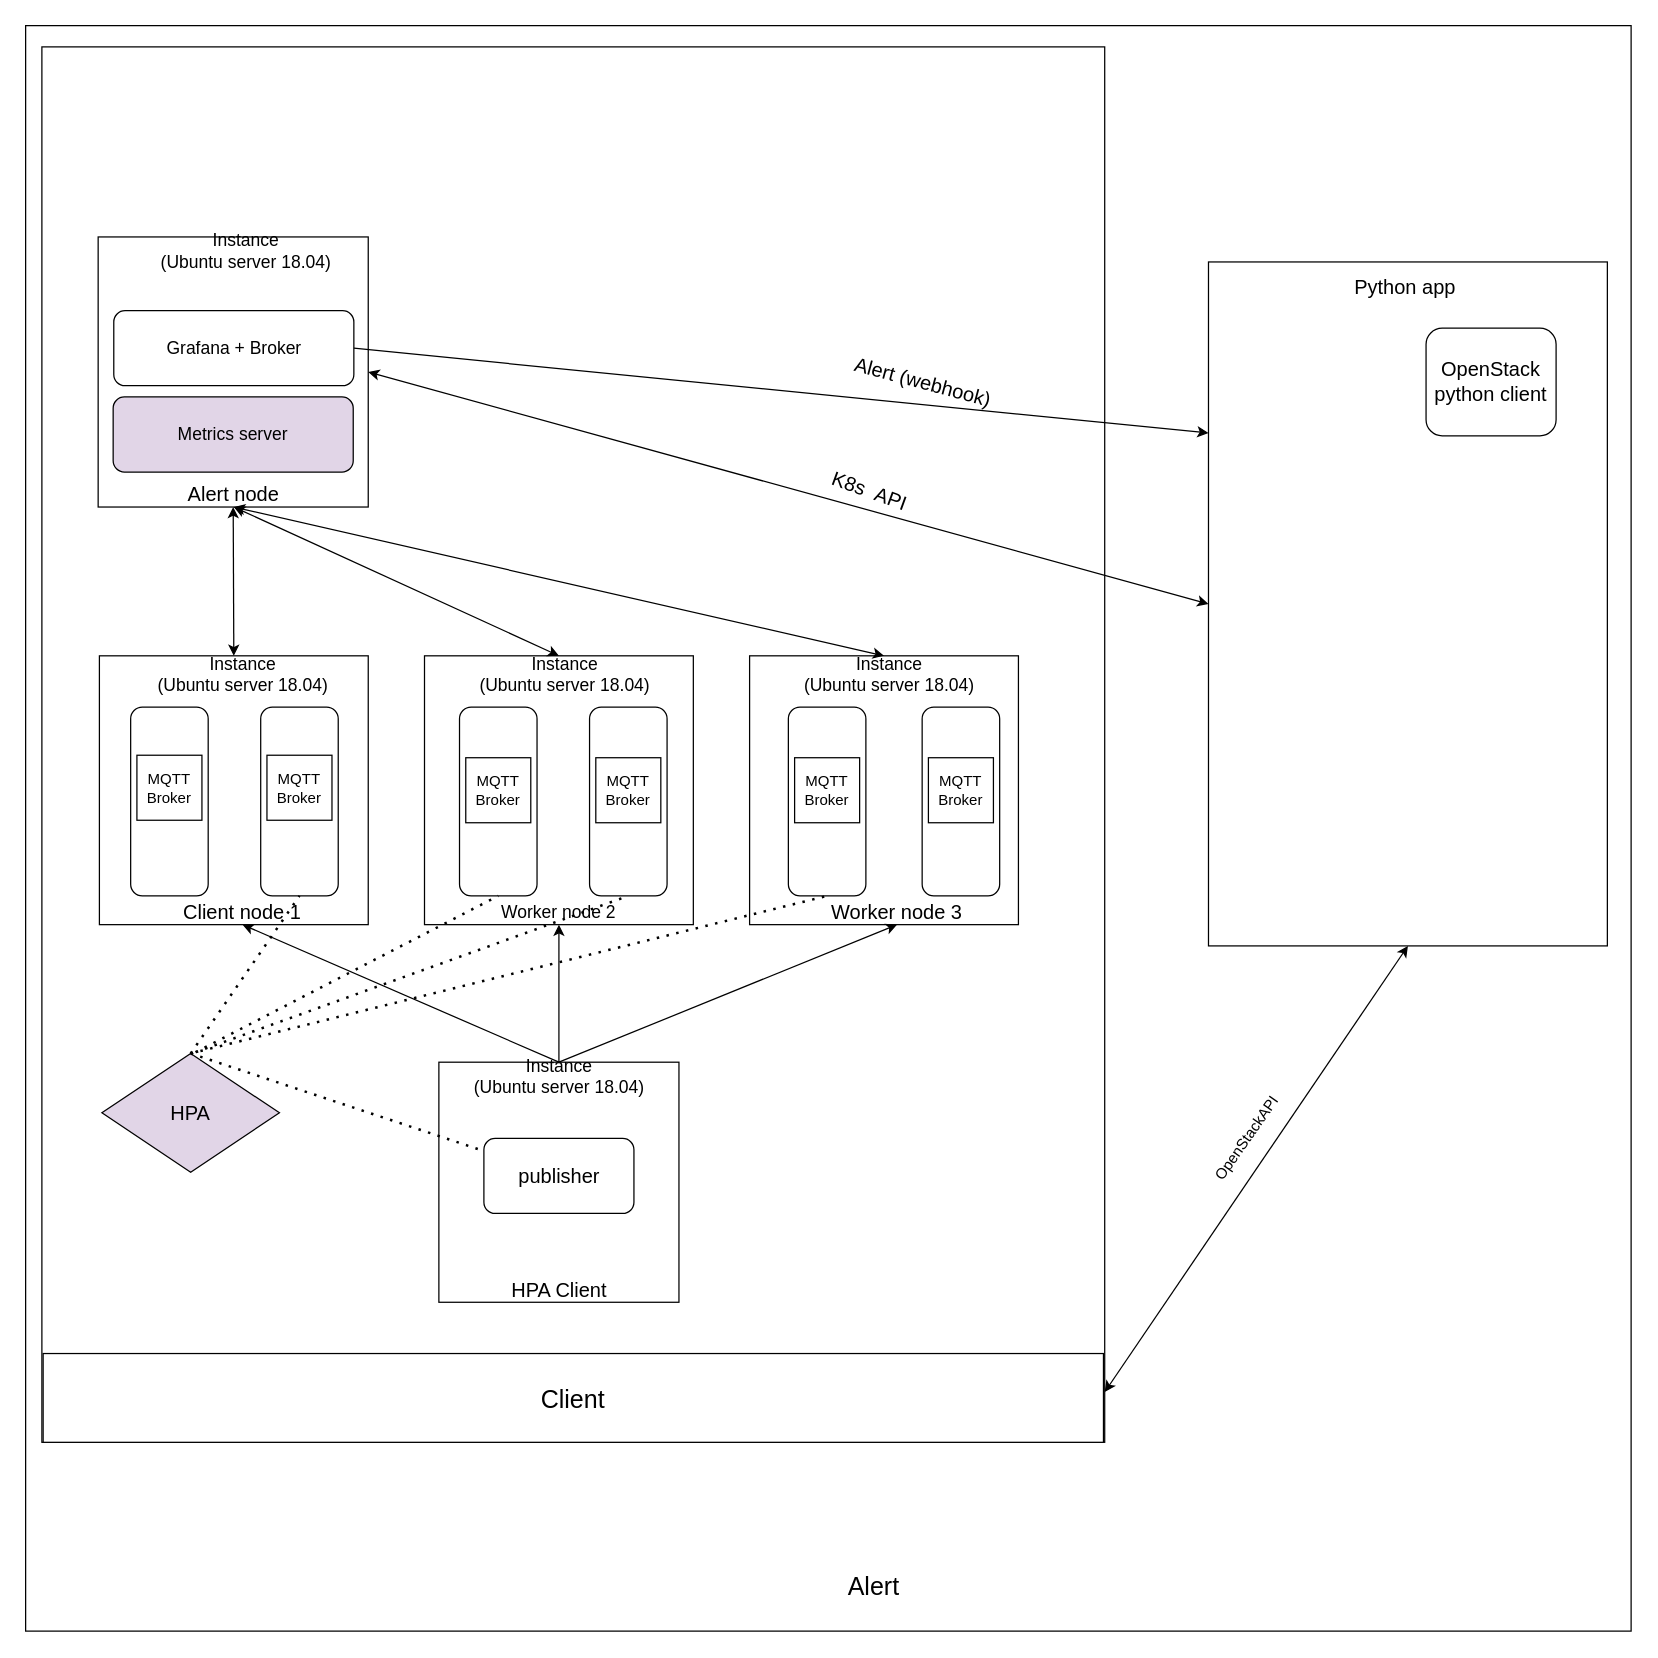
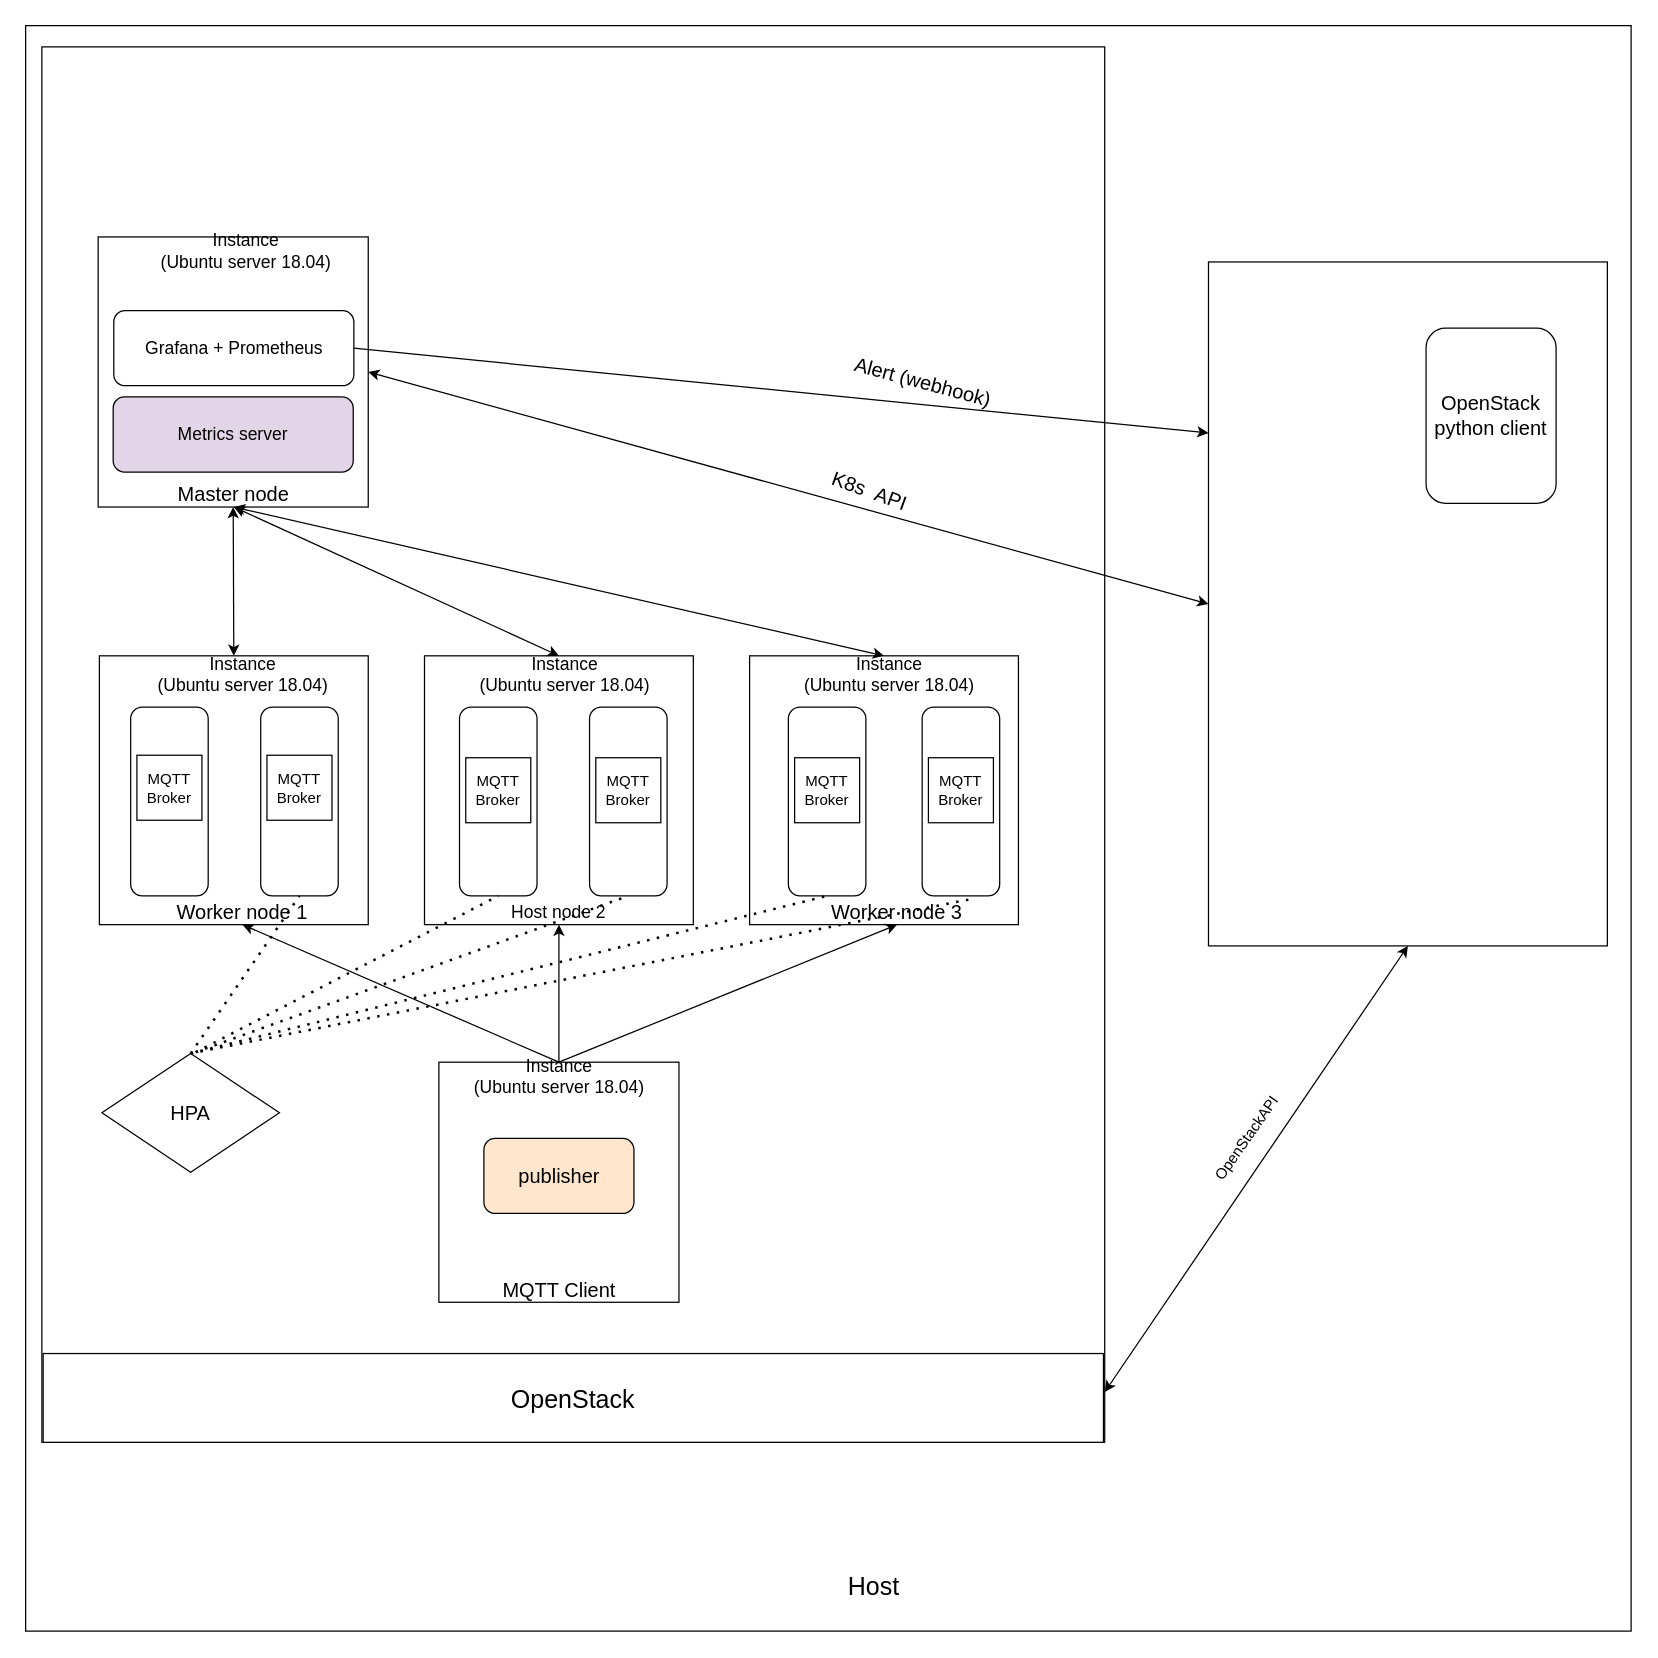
(1405, 286) -> none
(234, 348) -> (234, 348)
(1491, 382) -> (1491, 416)
(234, 494) -> (234, 494)
(243, 912) -> (243, 912)
(559, 912) -> (559, 912)
(336, 1102) -> (595, 973)
(191, 1113) -> (191, 1113)
(559, 1176) -> (559, 1176)
(559, 1289) -> (559, 1289)
(573, 1398) -> (573, 1398)
(874, 1586) -> (874, 1586)
